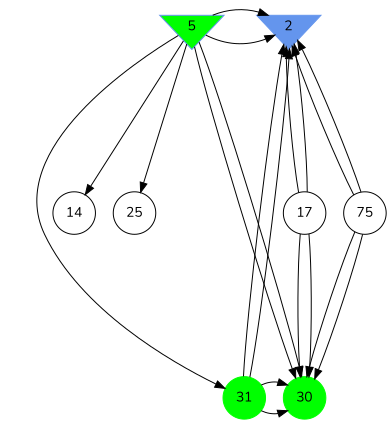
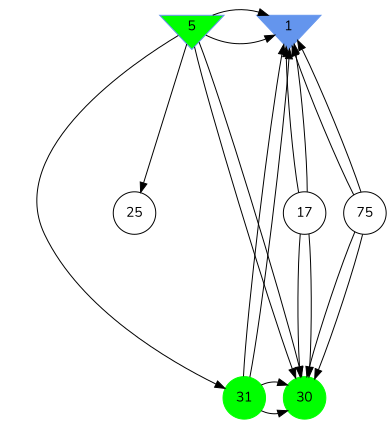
(289, 27) -> (289, 27)
(74, 213) -> none
